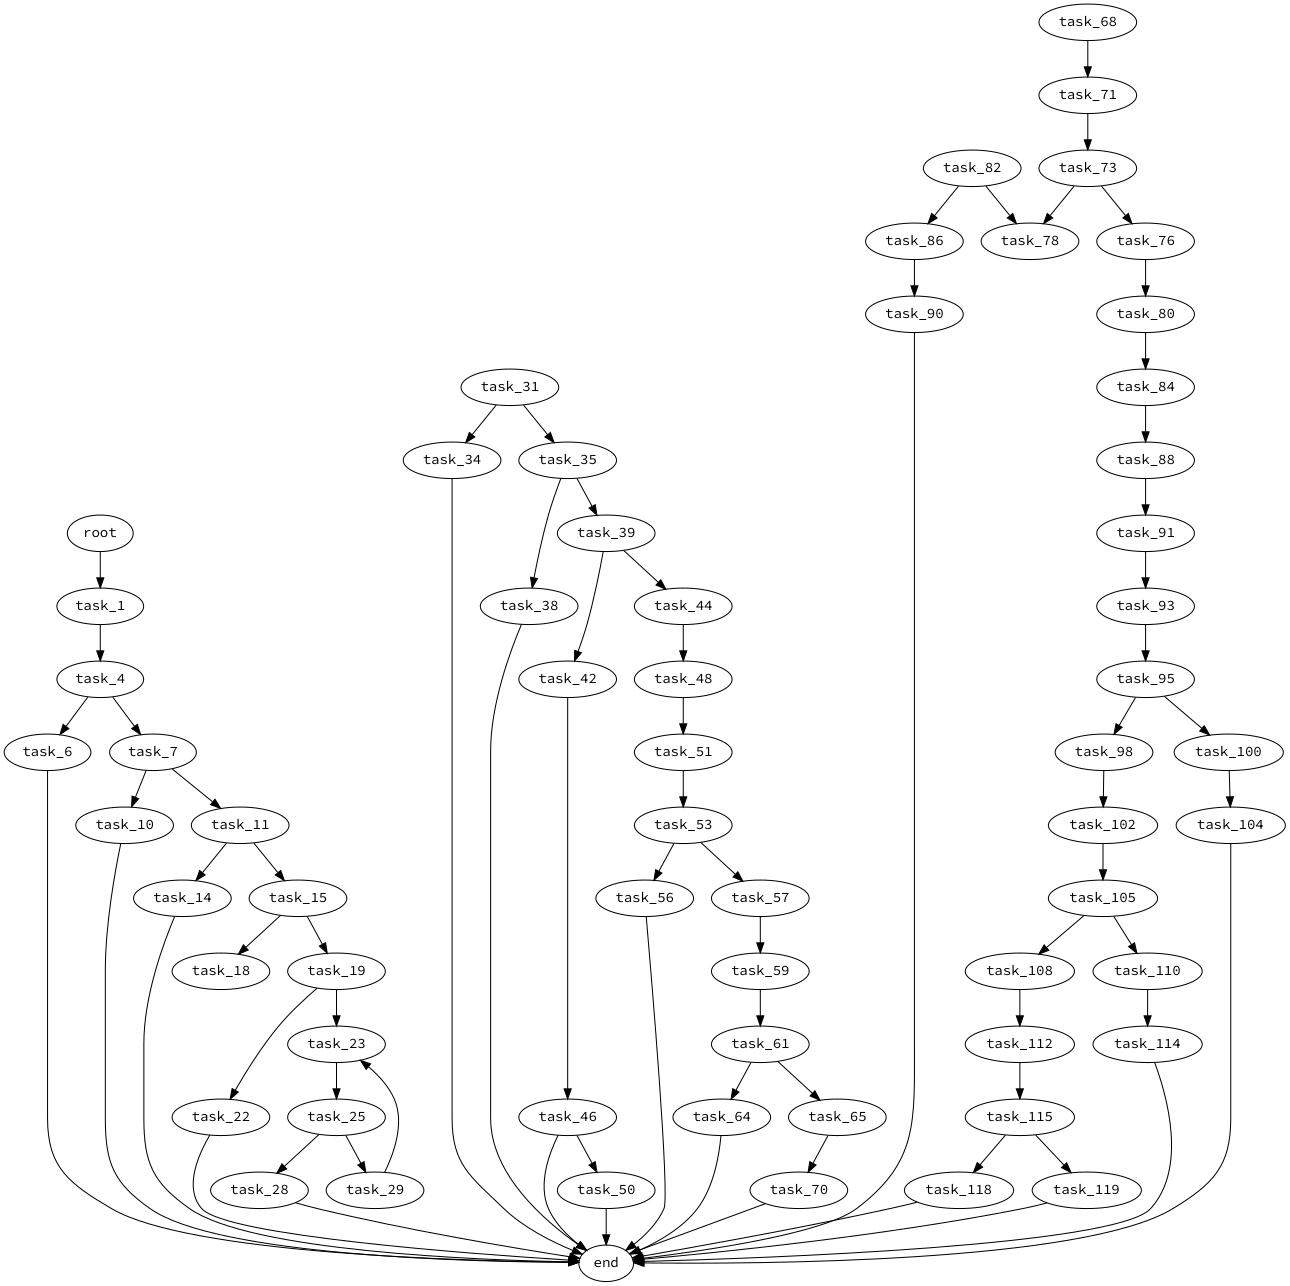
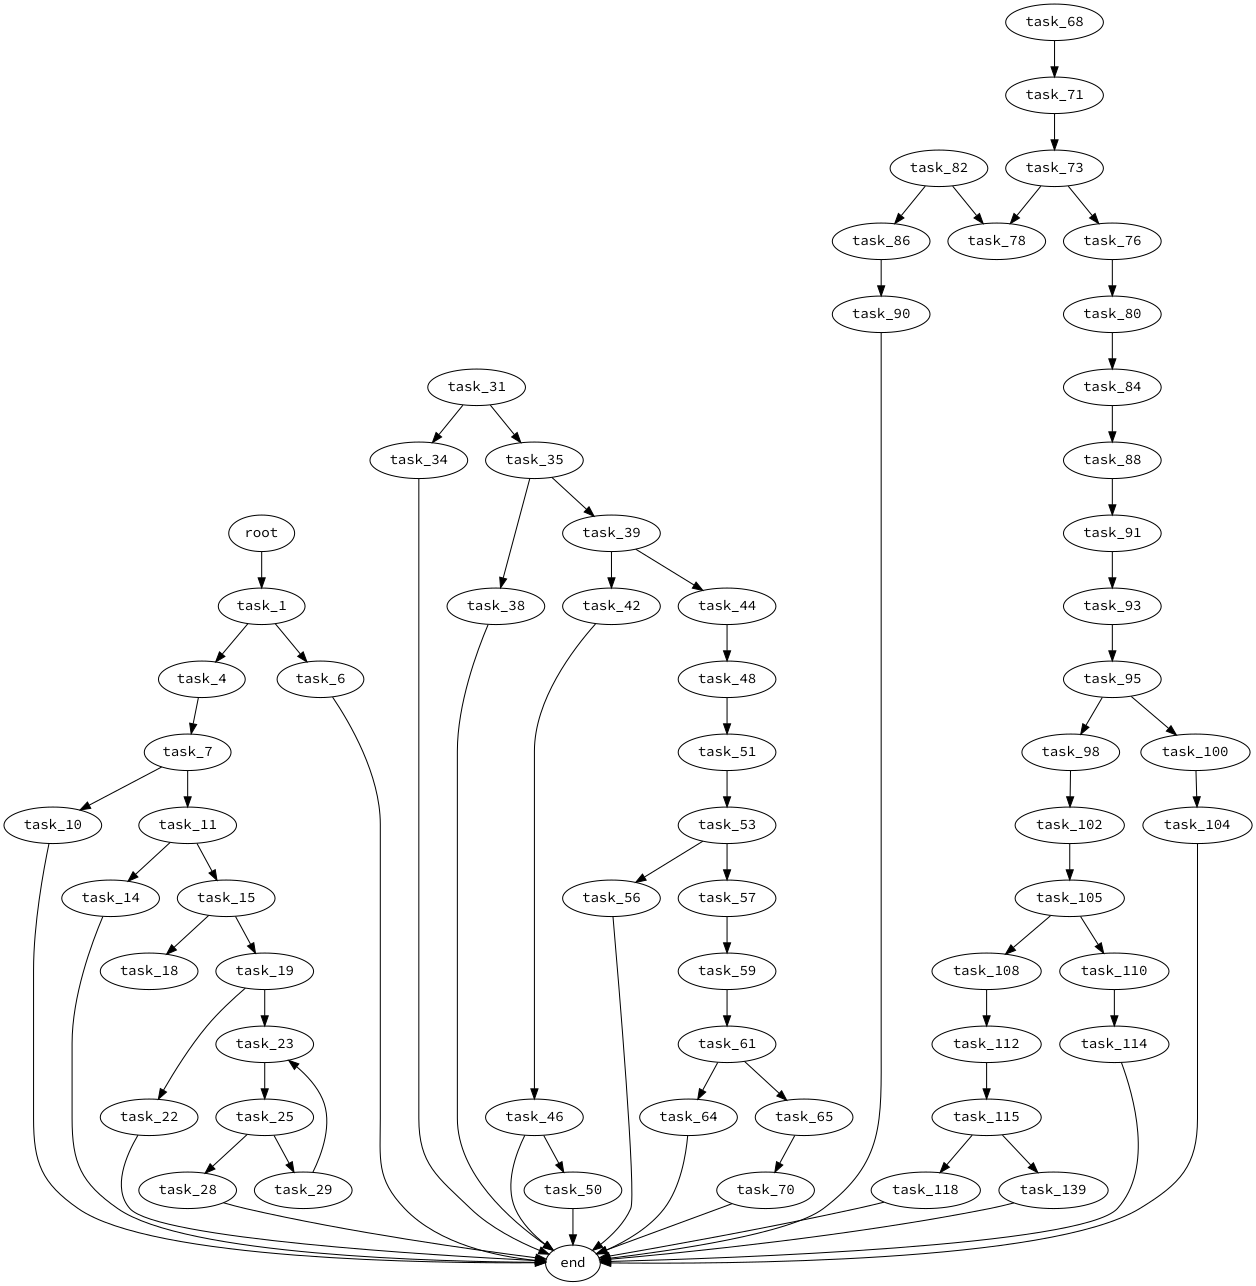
(77, 712) -> (288, 639)
(1087, 1190) -> (1054, 1190)
